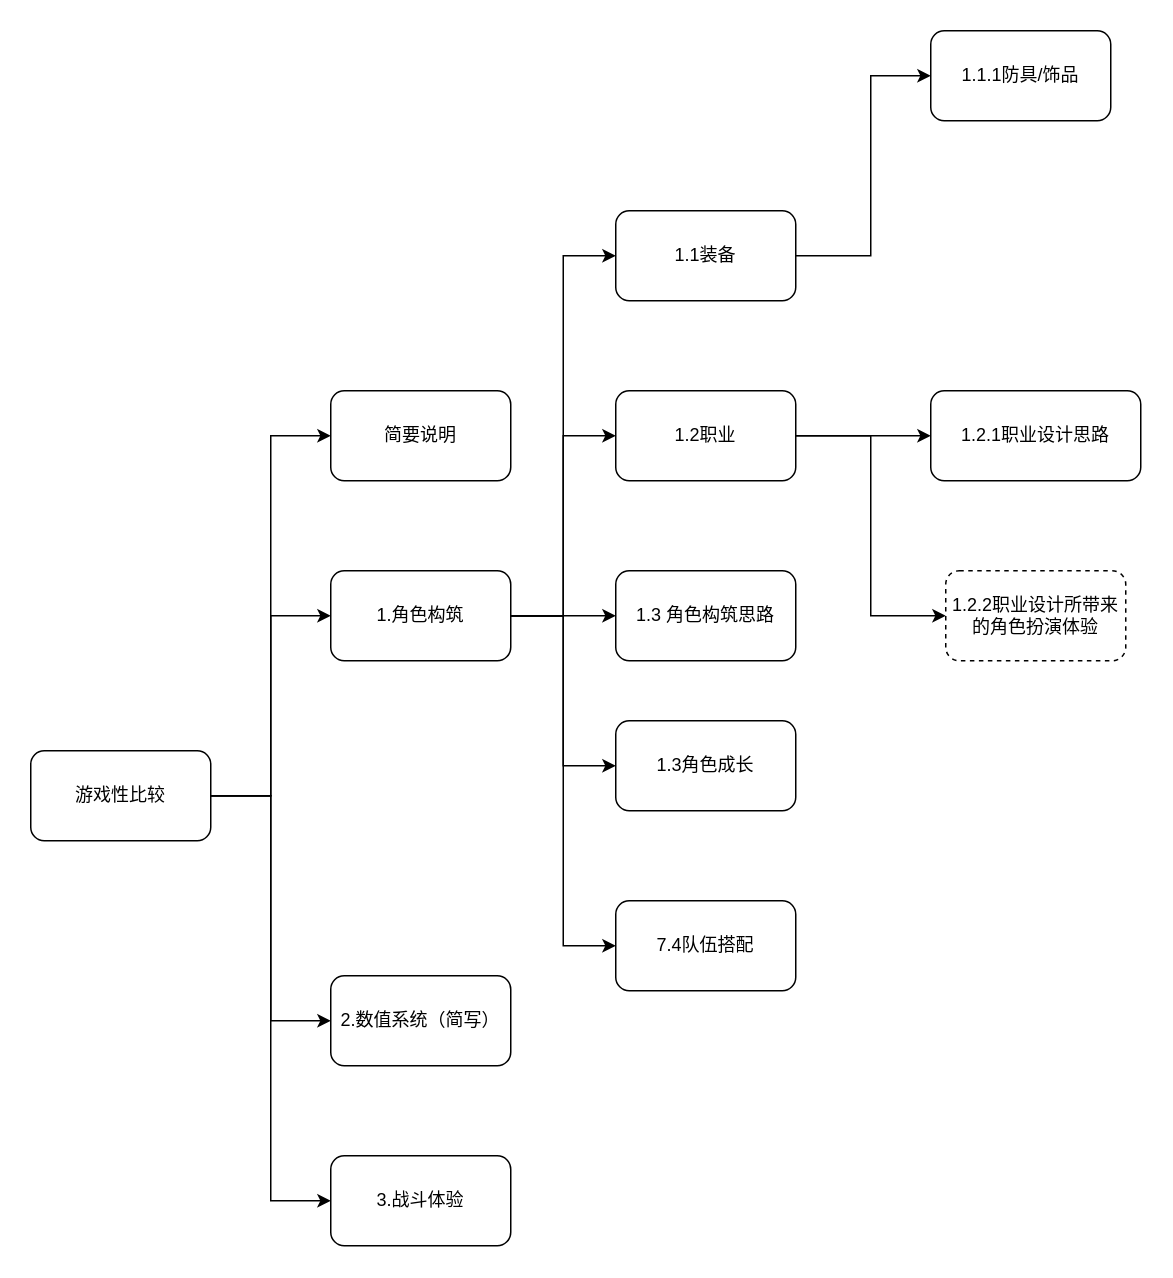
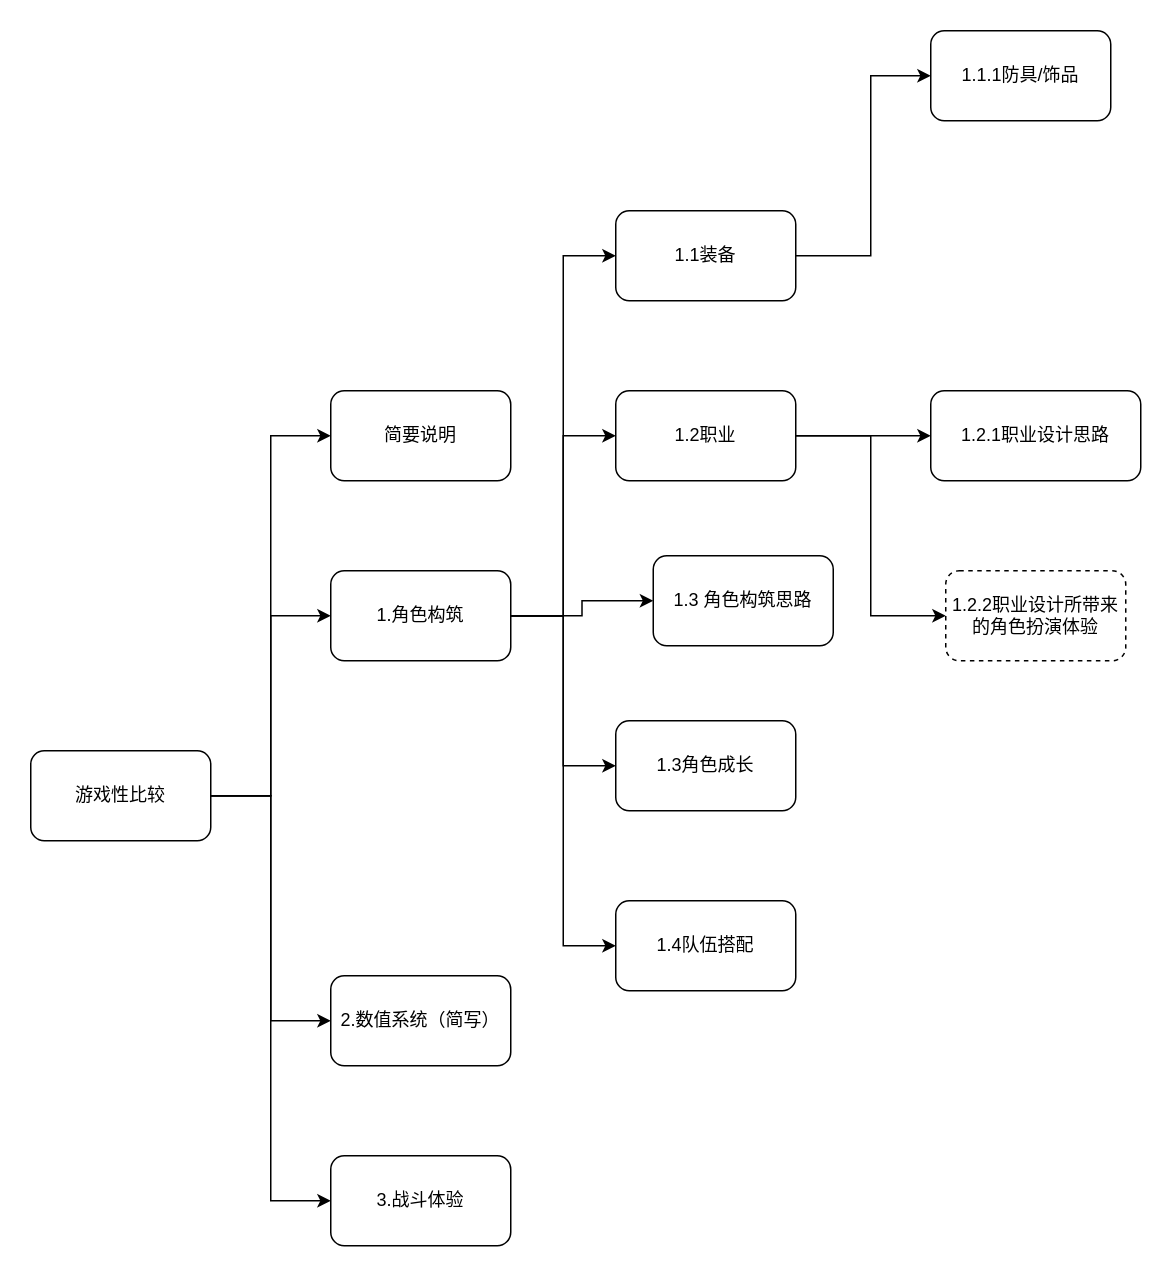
(706, 616) -> (743, 601)
(706, 946) -> (706, 946)
